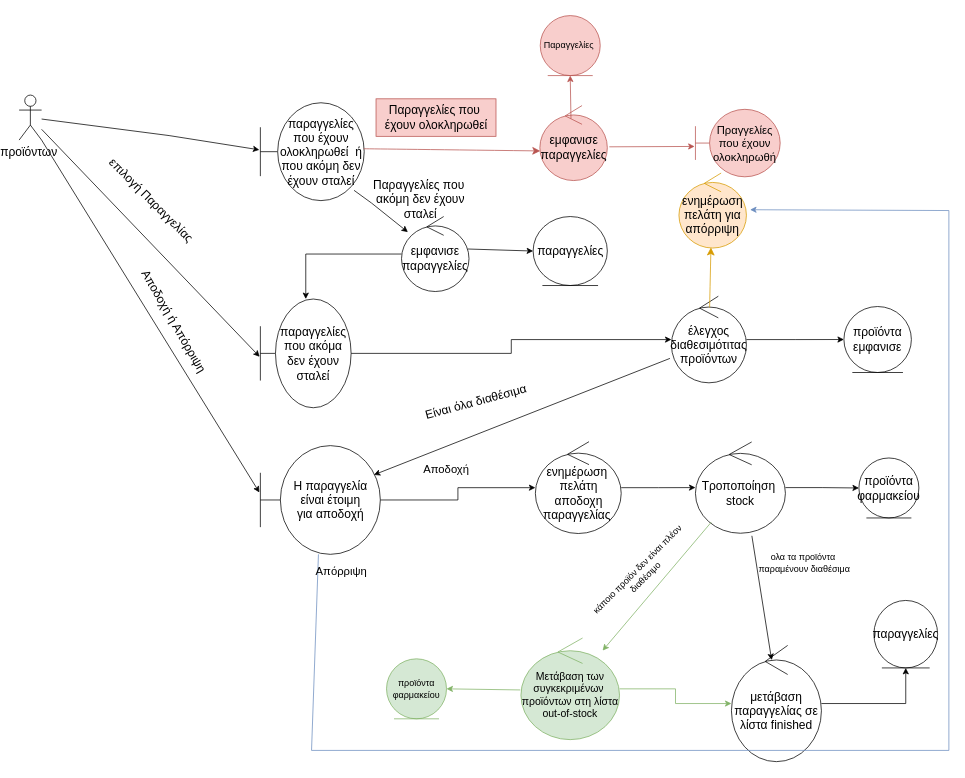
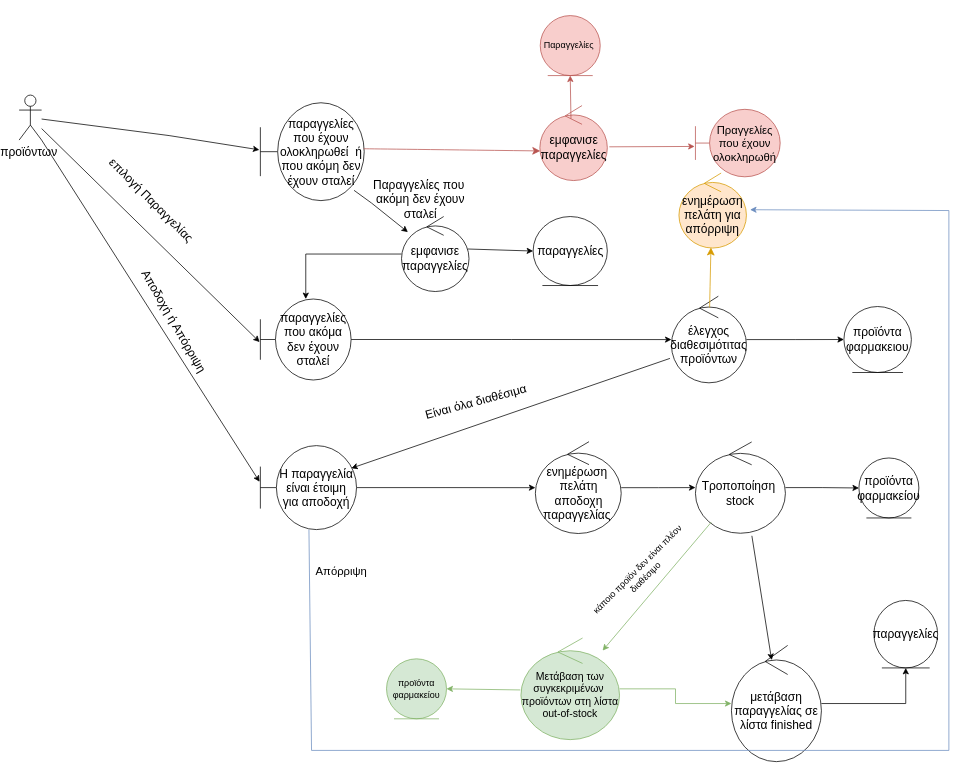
(436, 117) -> none
(878, 339) -> (878, 339)
(306, 353) -> (306, 339)
(447, 469) -> none
(320, 500) -> (309, 488)
(804, 563) -> none
